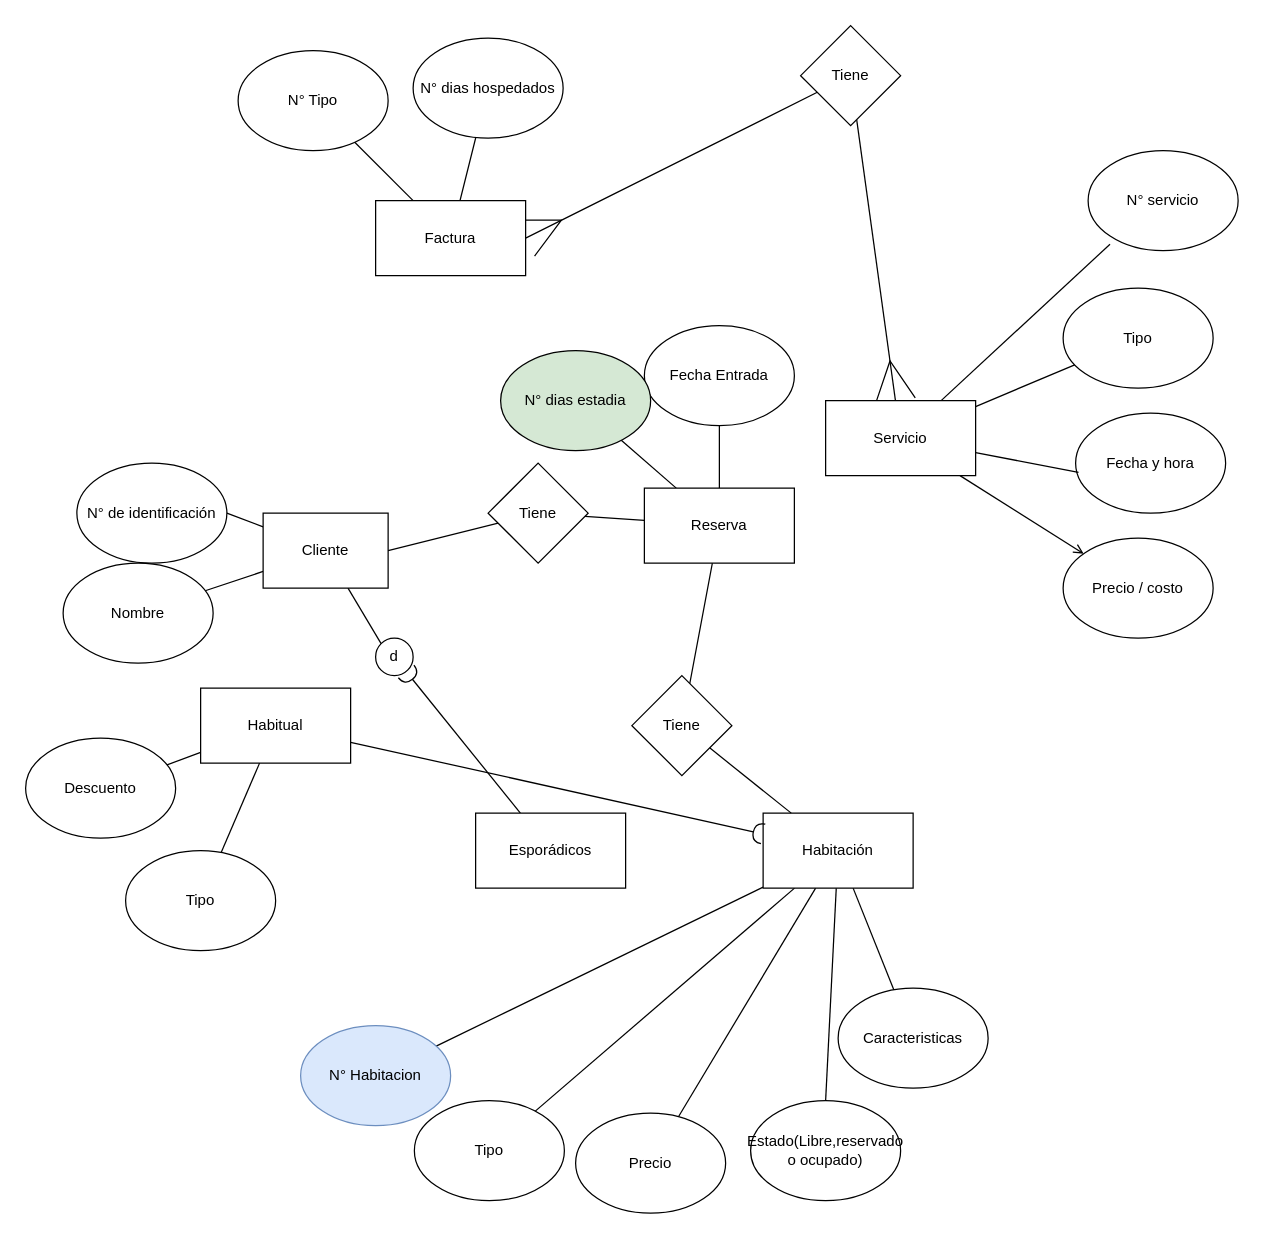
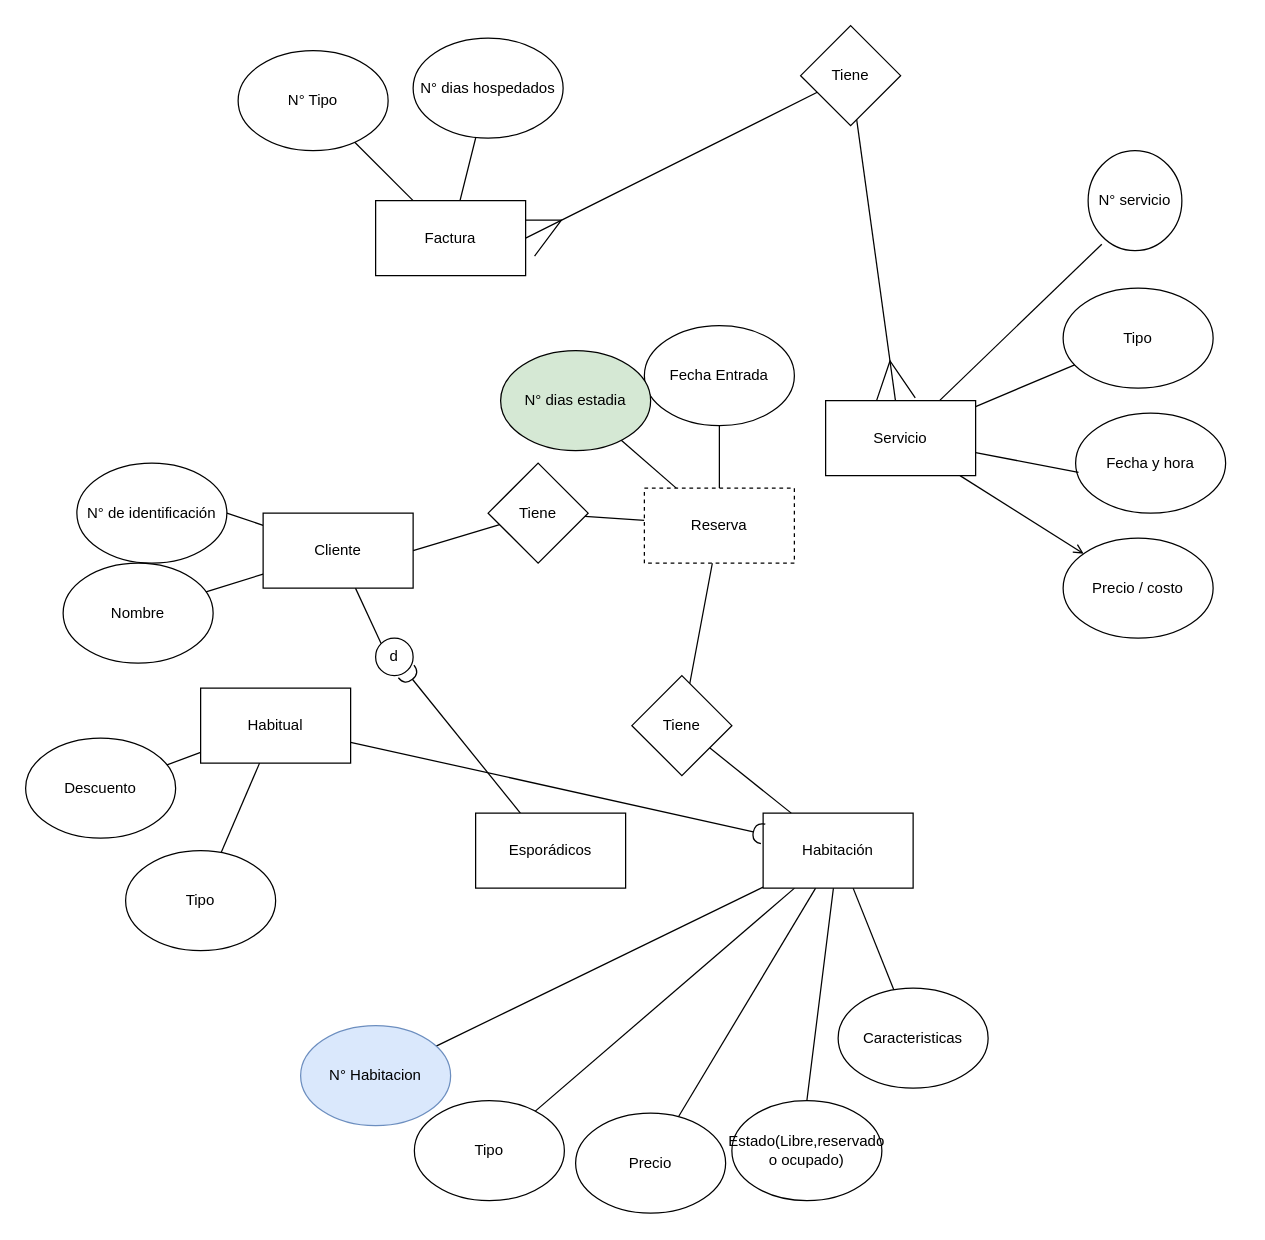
(1163, 201) -> (1135, 201)
(719, 526) -> (719, 526)
(326, 551) -> (338, 551)
(826, 1151) -> (807, 1151)
